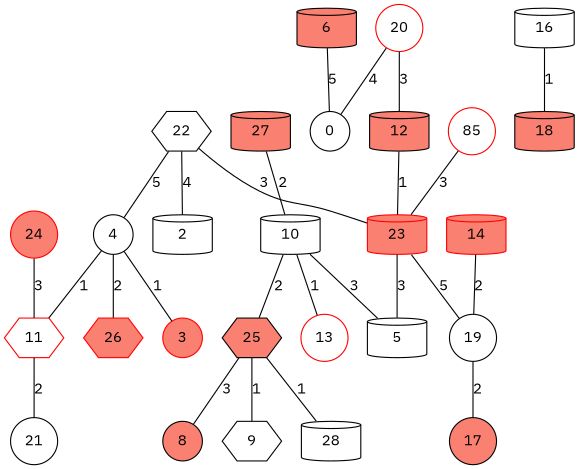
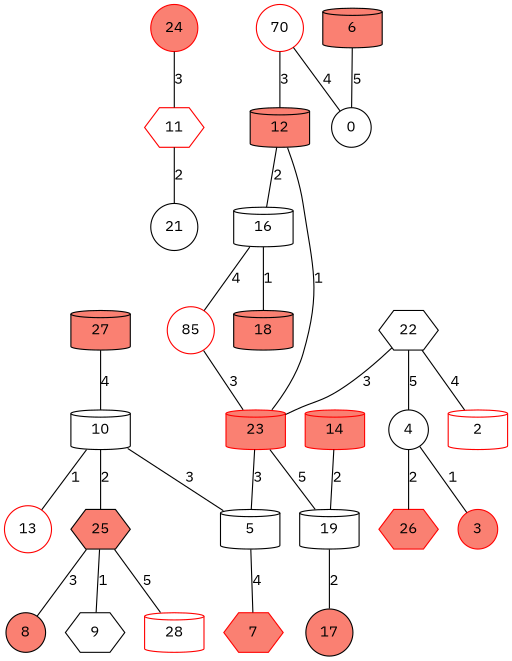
(399, 28) -> (280, 28)
none -> (272, 177)
(283, 183) -> (106, 382)
(183, 235) -> (478, 430)
none -> (227, 279)
(75, 284) -> none
(473, 338) -> (329, 529)
(302, 389) -> (147, 581)
(331, 441) -> (174, 633)
none -> (253, 633)
